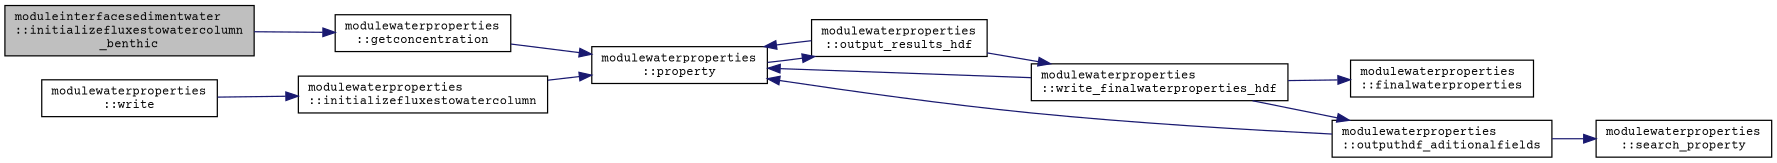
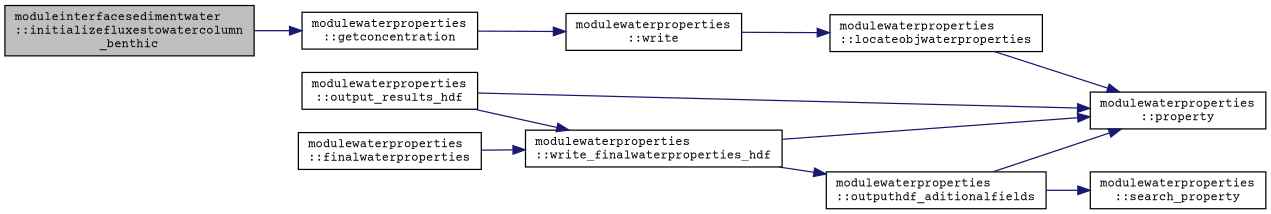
(545, 48) -> (515, 31)
(785, 60) -> none
(1313, 80) -> (497, 150)
(423, 95) -> (936, 33)
